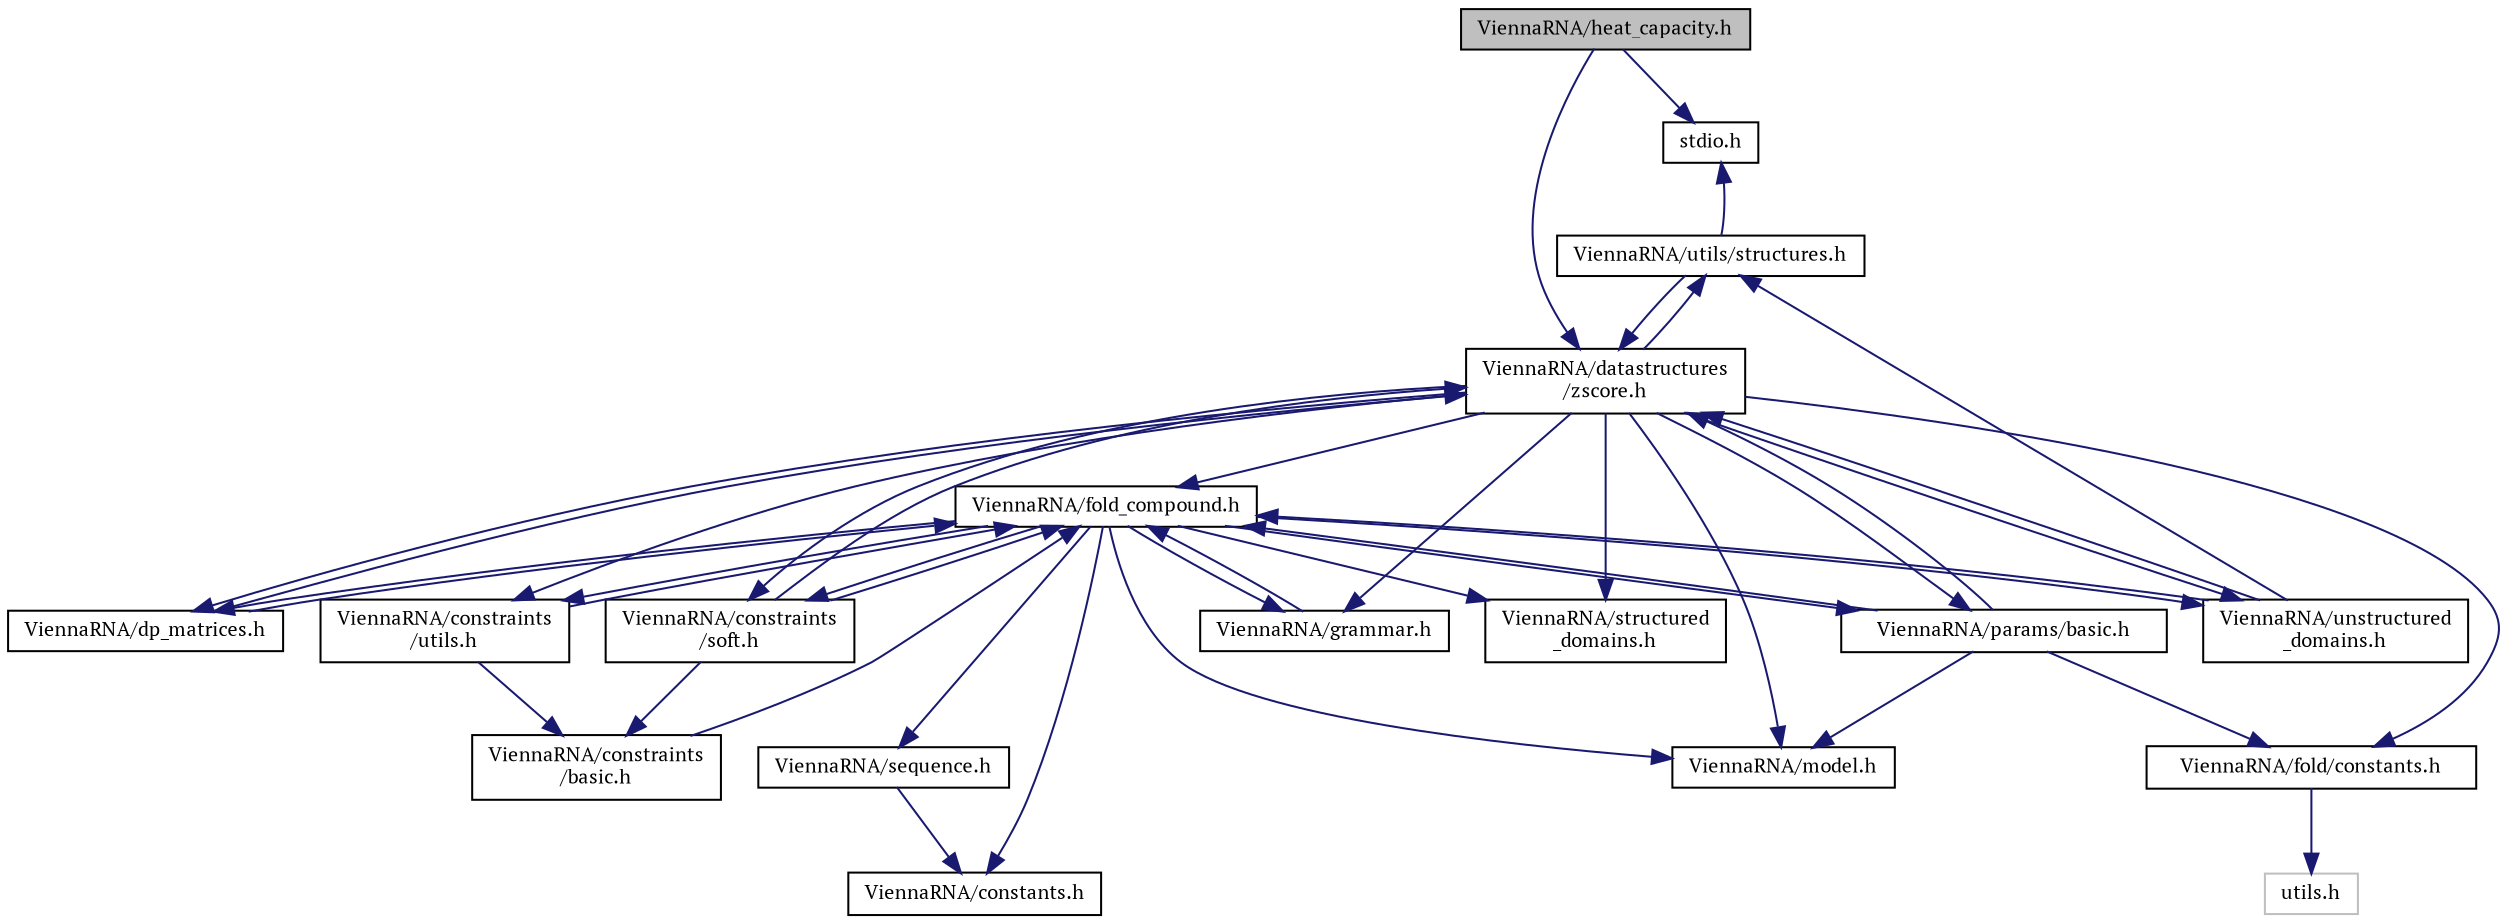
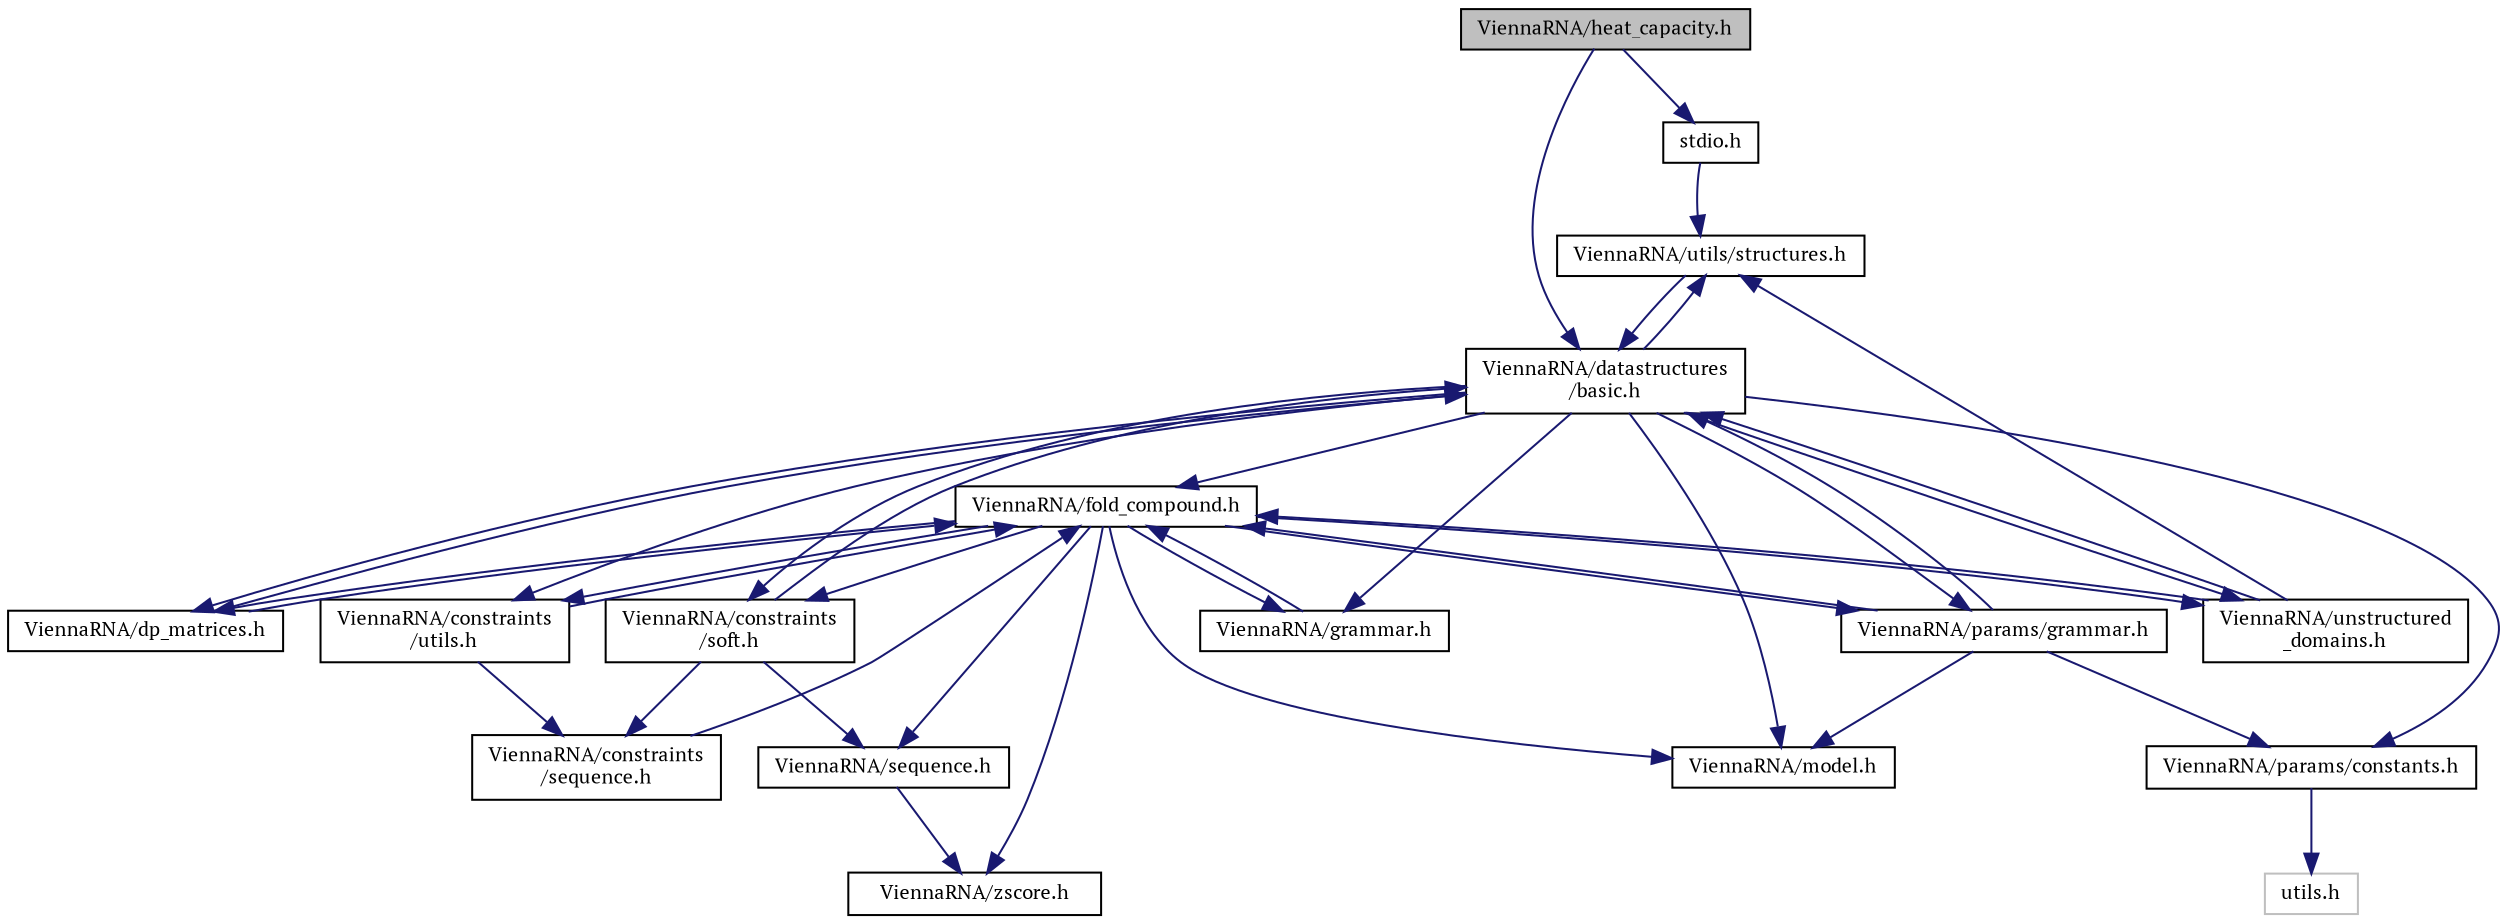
(1724, 210) -> (1697, 189)
(1606, 381) -> (1606, 381)
(937, 567) -> (812, 704)
(1606, 631) -> none
(2004, 631) -> (2004, 631)
(597, 767) -> (597, 767)
(2311, 767) -> (2311, 767)
(975, 894) -> (975, 894)
